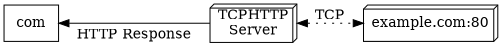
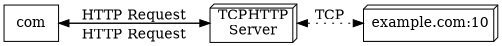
none -> (129, 23)
(431, 23) -> (431, 23)
(134, 35) -> (134, 35)
